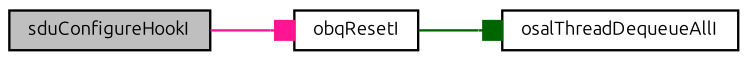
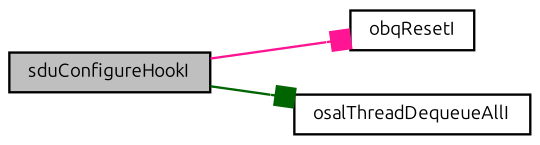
(449, 30) -> (241, 91)
